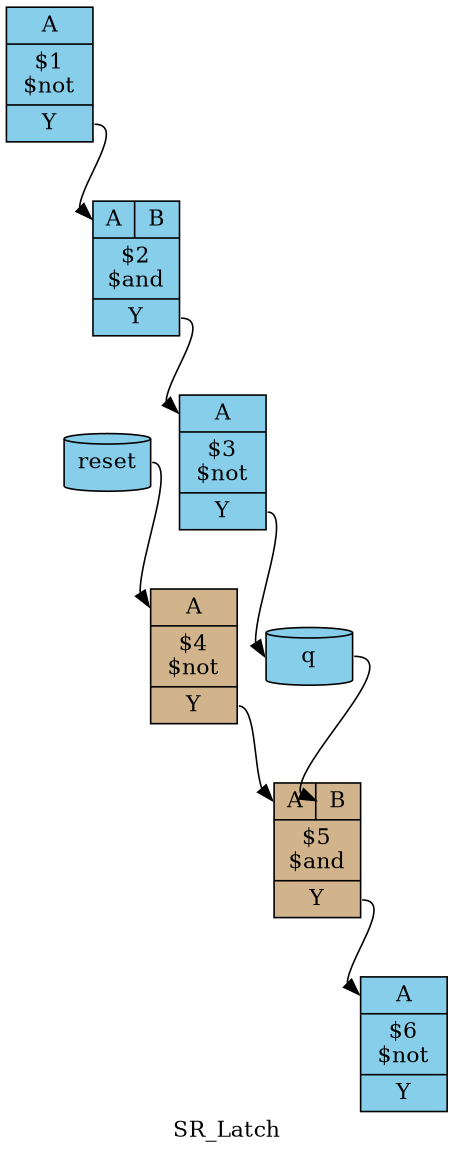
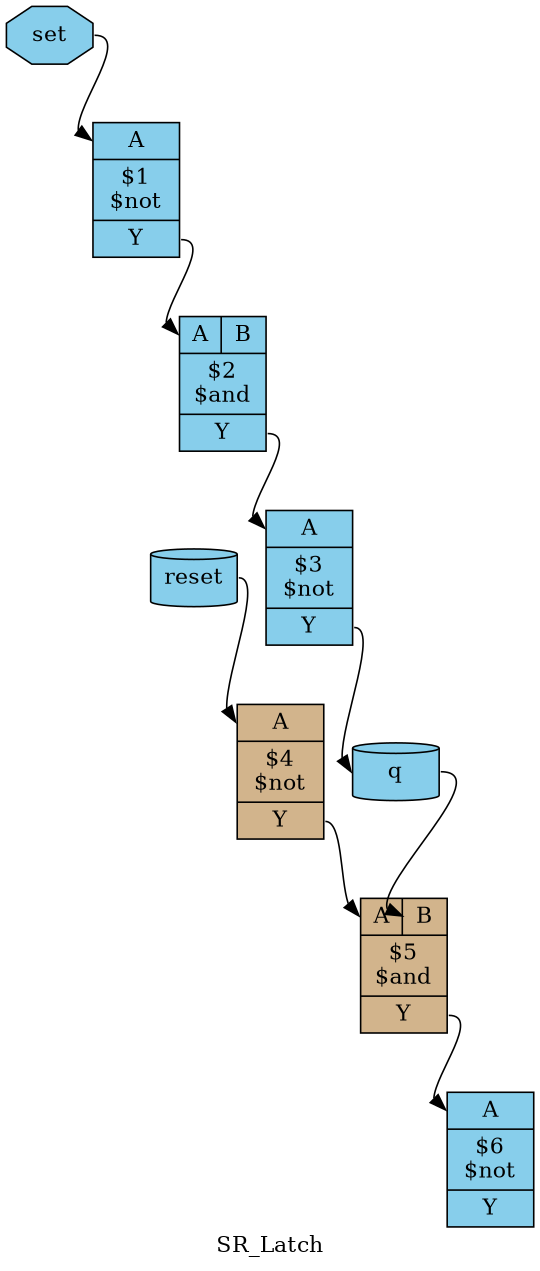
none -> (50, 35)
